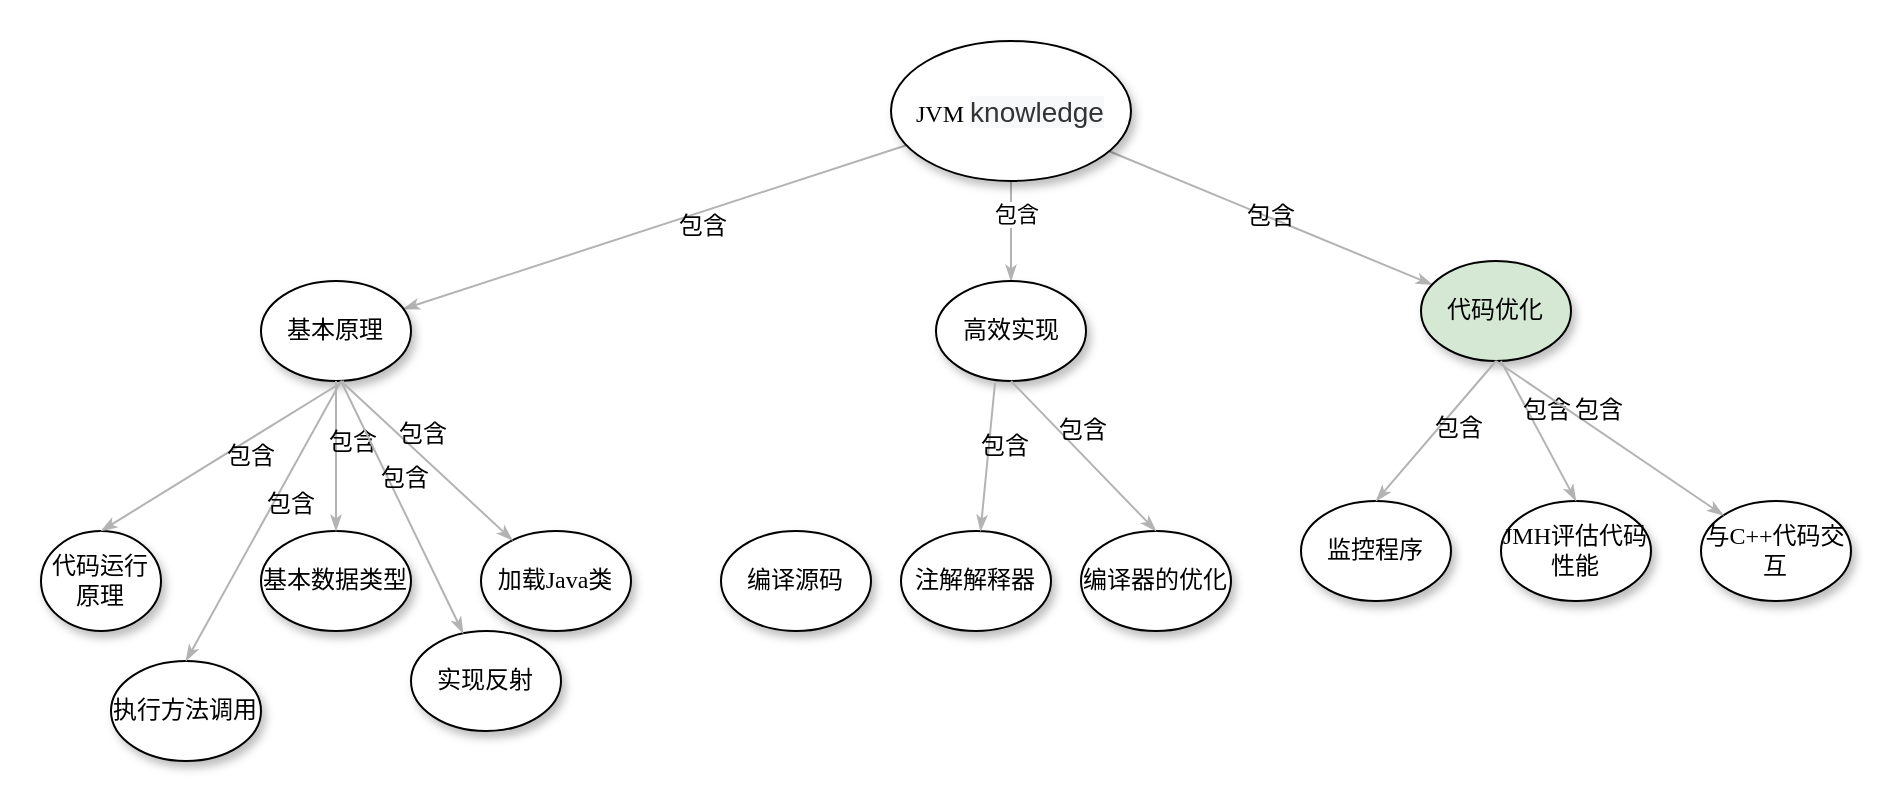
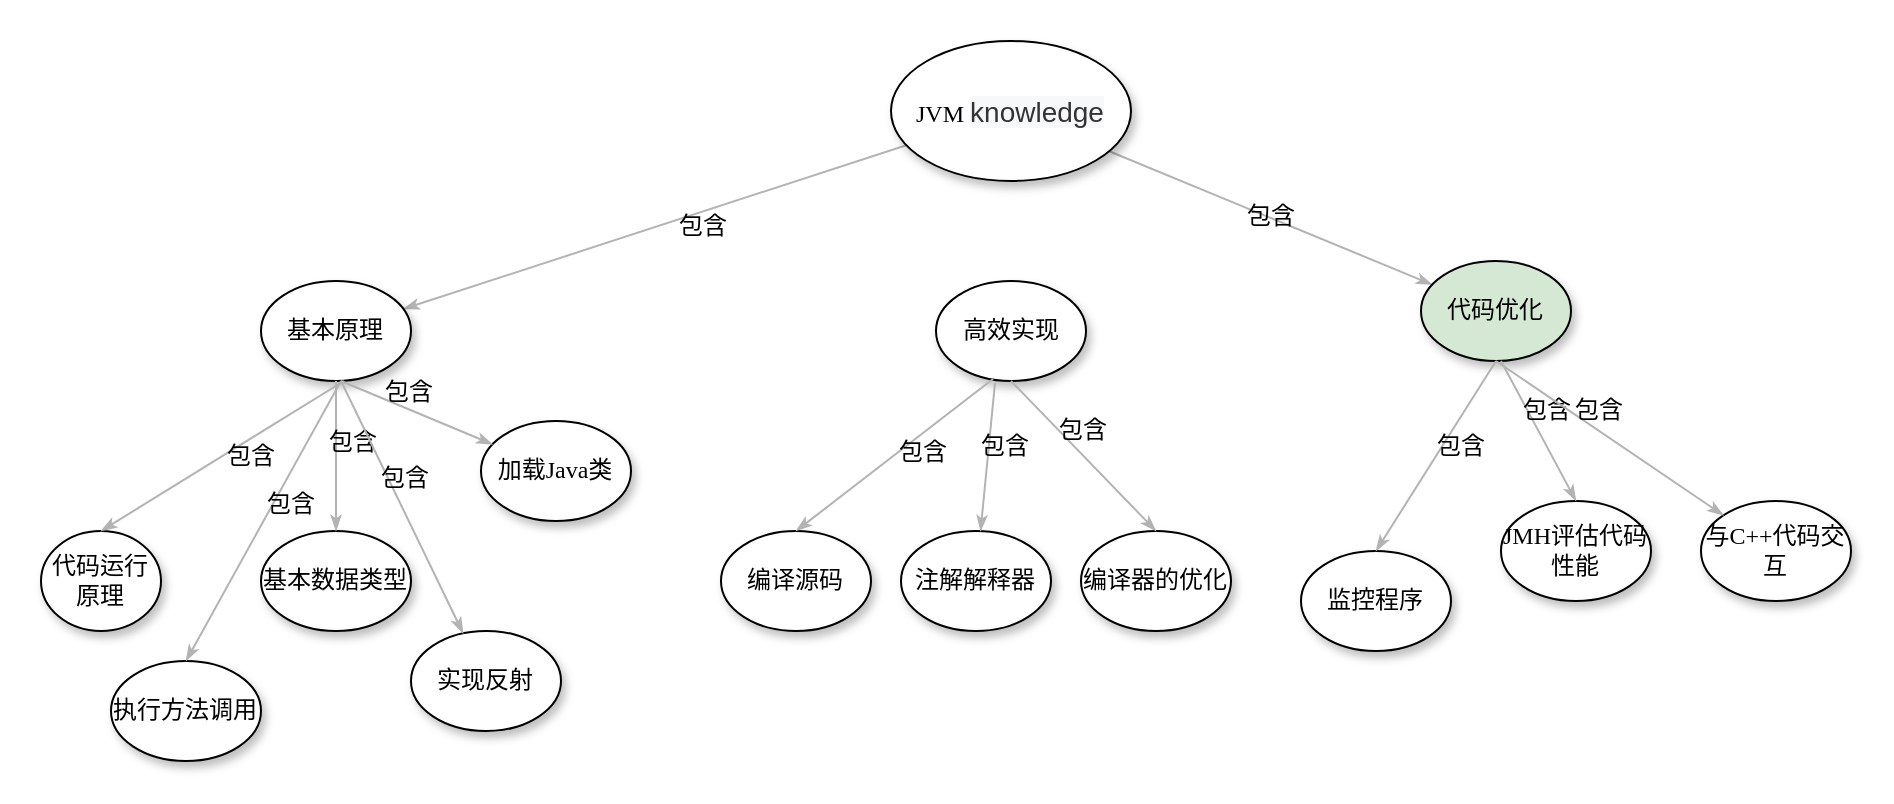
(1011, 215) -> none
none -> (907, 445)
(1376, 551) -> (1376, 601)
(556, 581) -> (556, 471)
